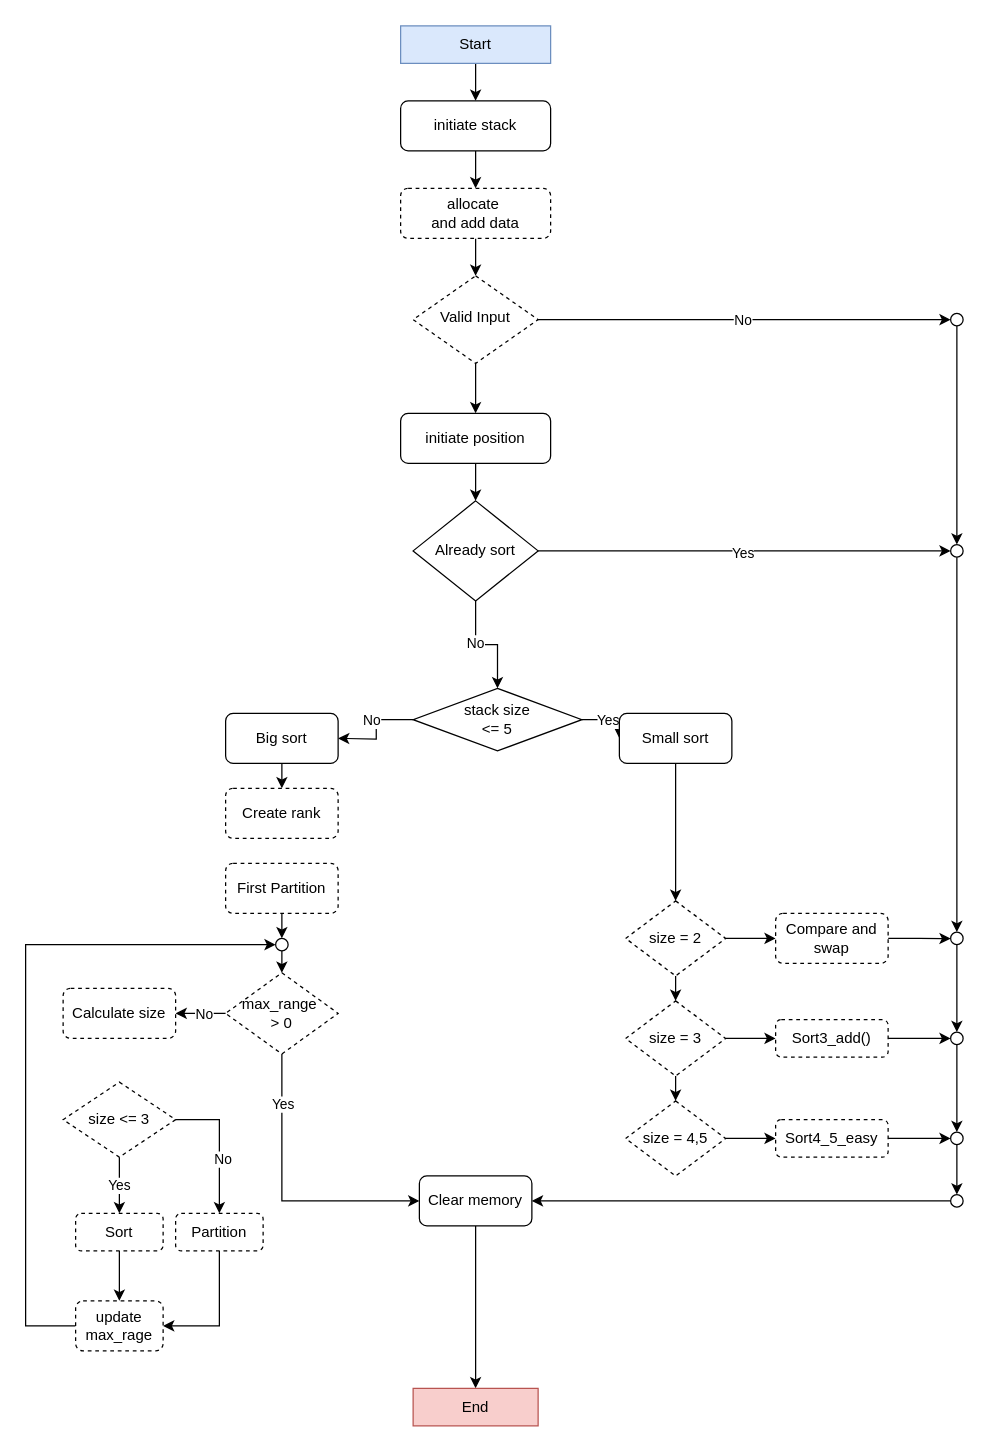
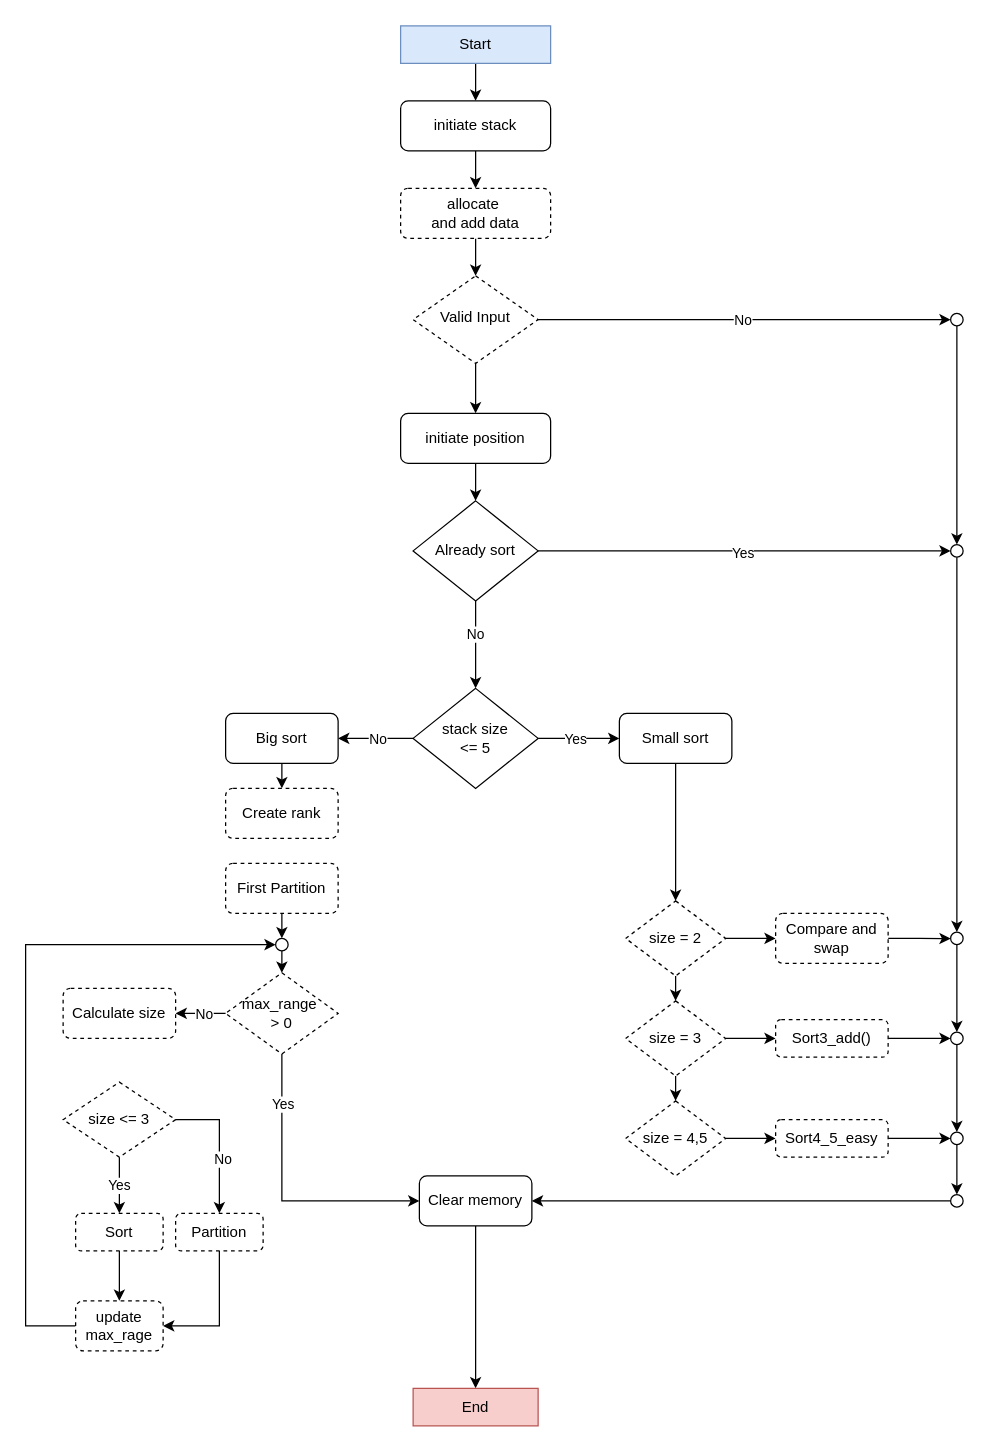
(498, 719) -> (476, 738)
